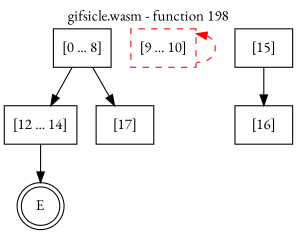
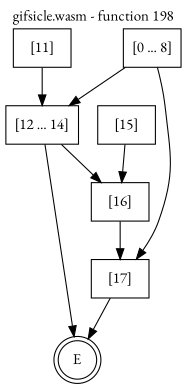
none -> (42, 48)
(163, 48) -> none
none -> (77, 160)
none -> (120, 235)
none -> (102, 314)
